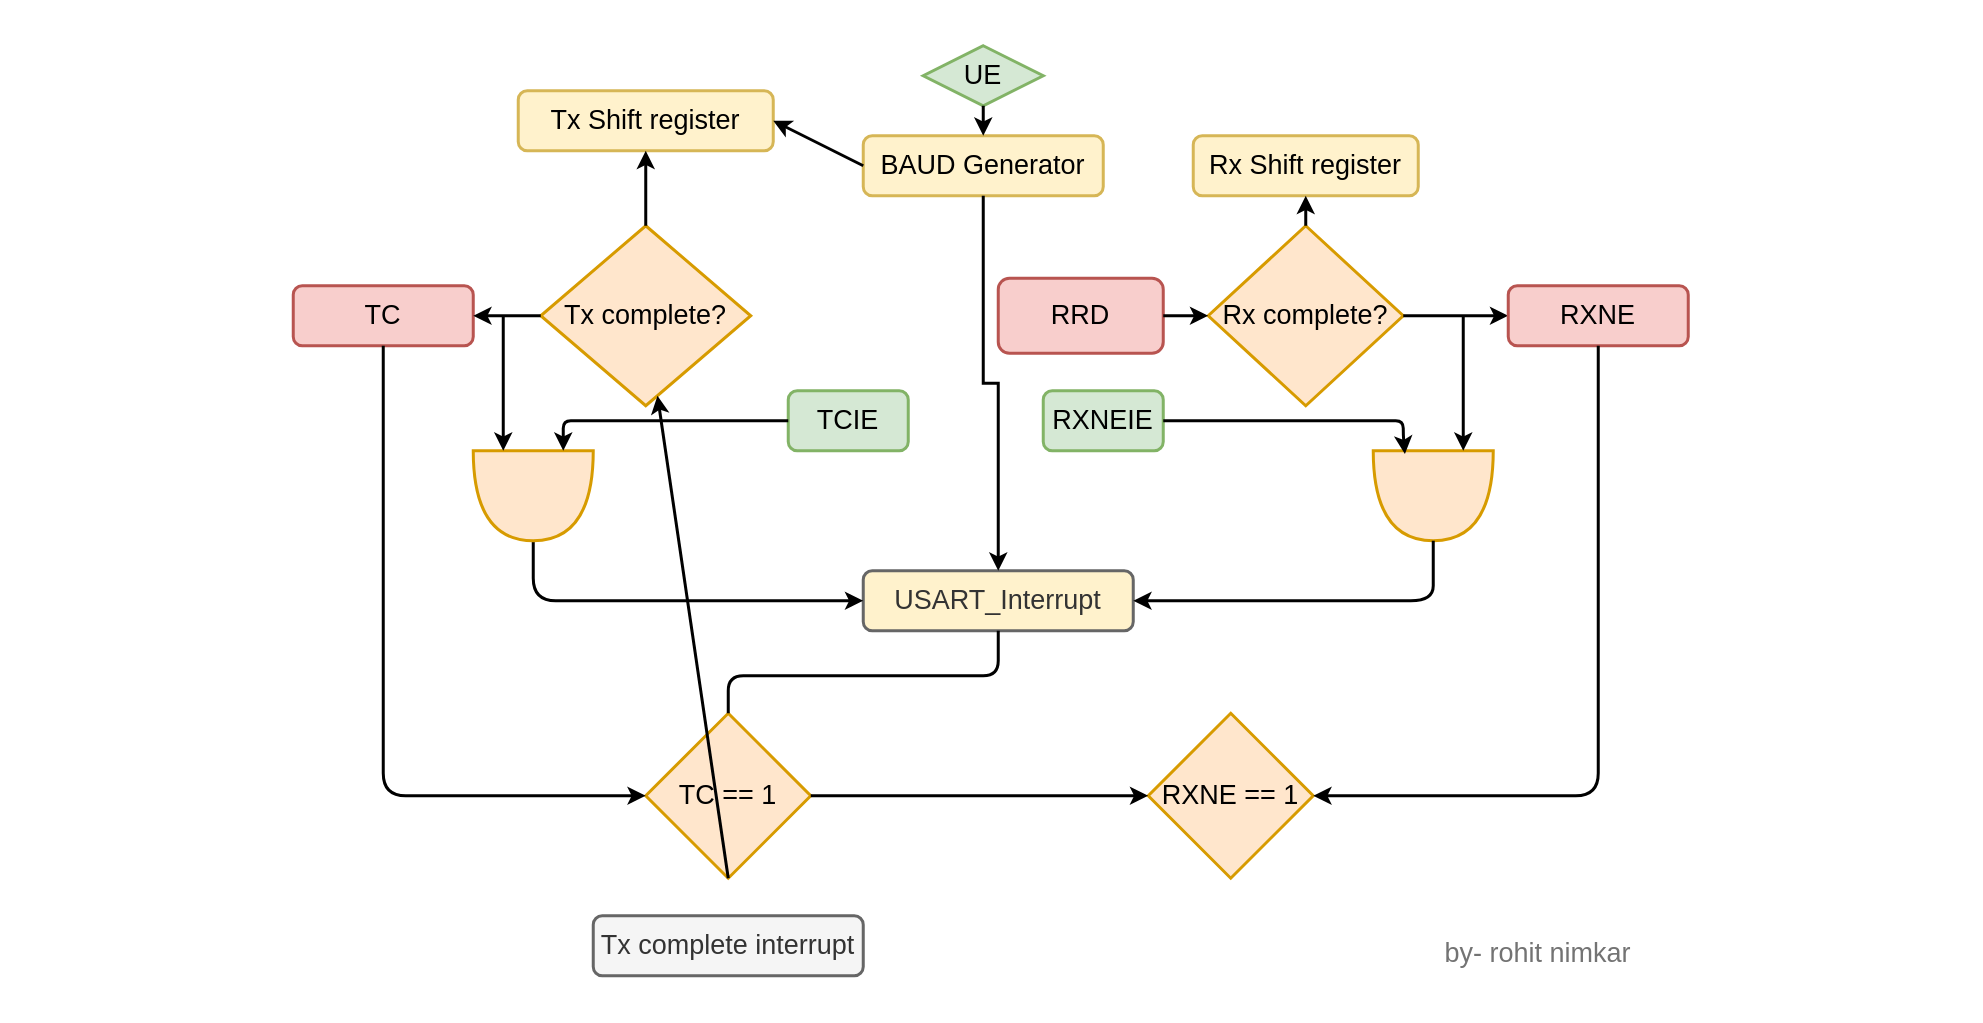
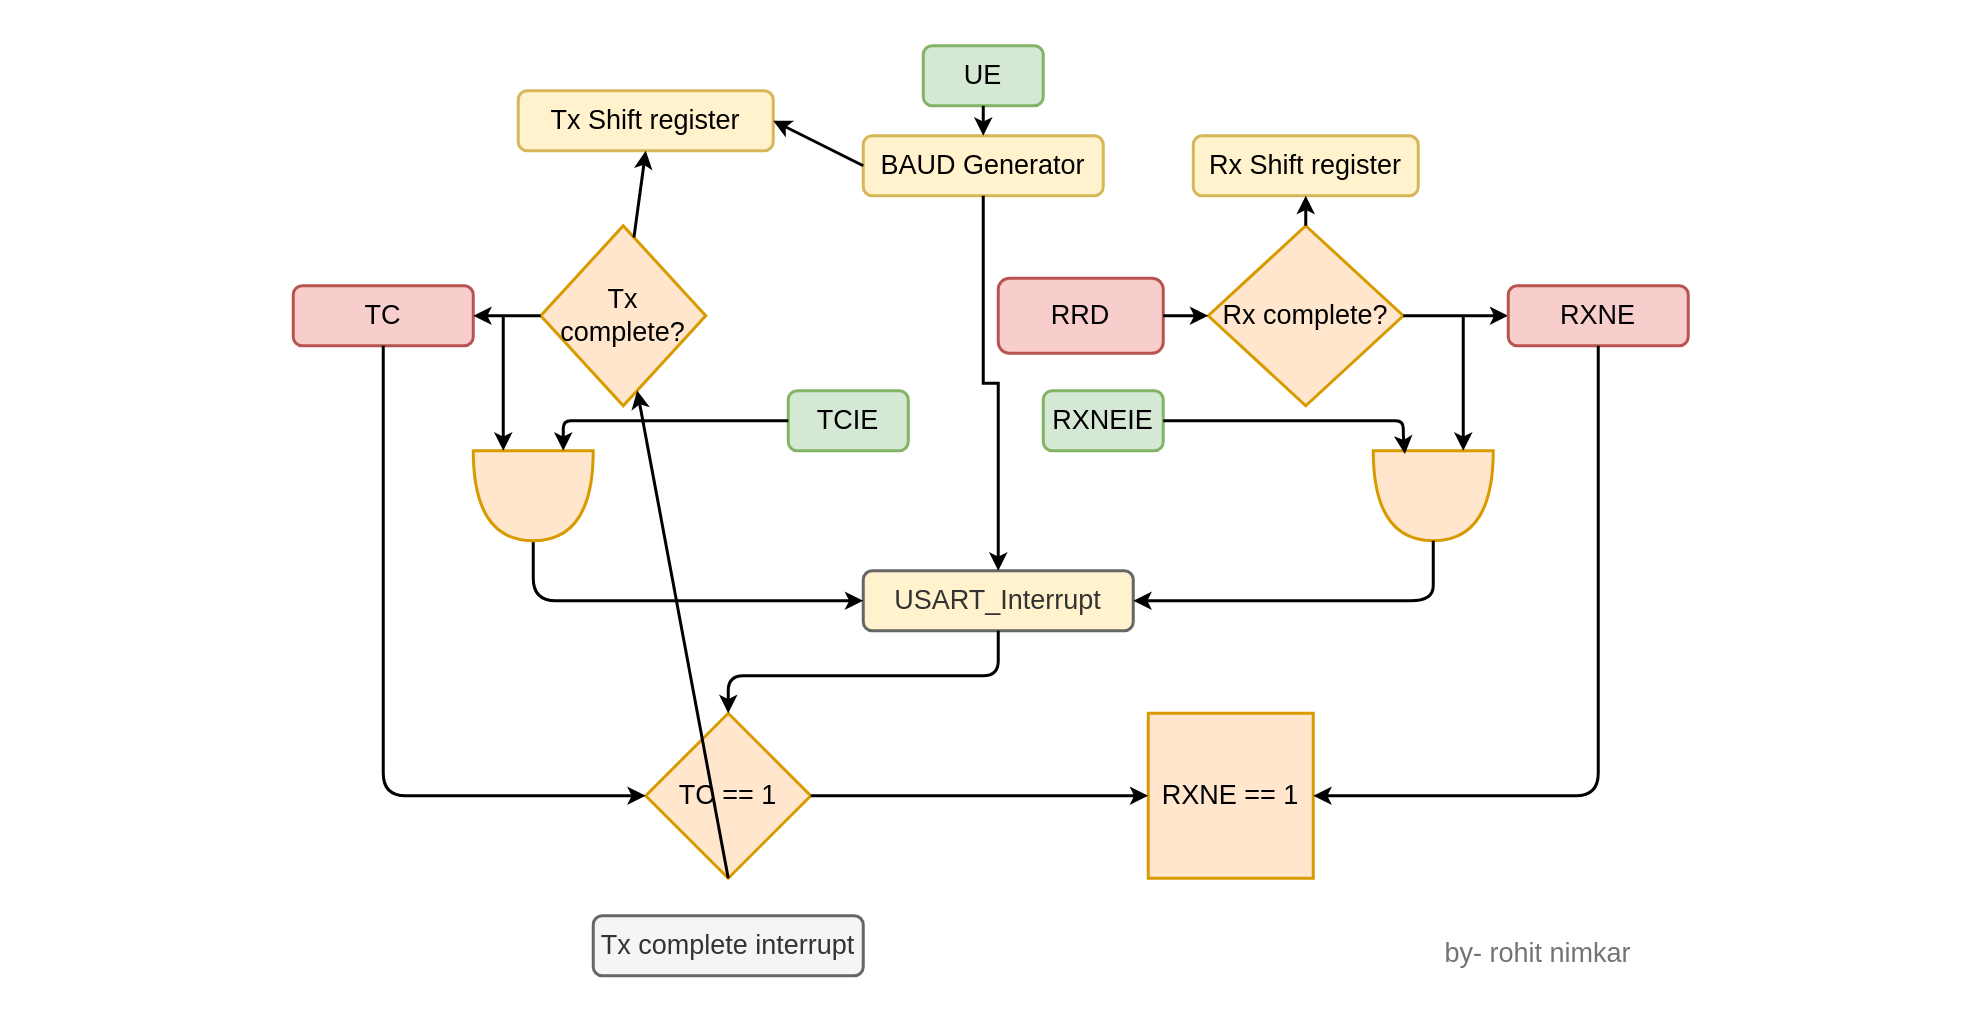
(983, 76) -> (983, 76)
(646, 316) -> (623, 316)
(728, 704) -> (728, 701)
(1231, 796) -> (1231, 796)
